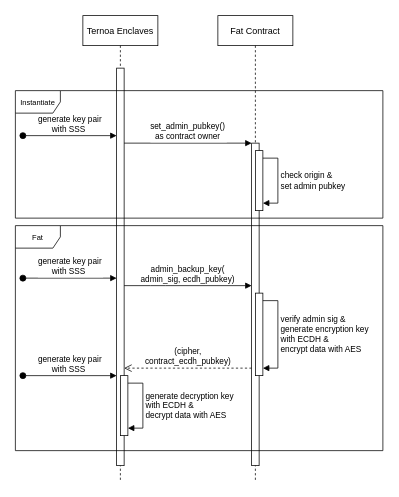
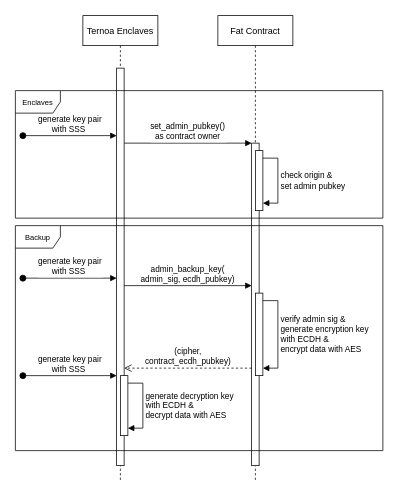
(38, 102) -> (38, 102)
(38, 237) -> (38, 237)
